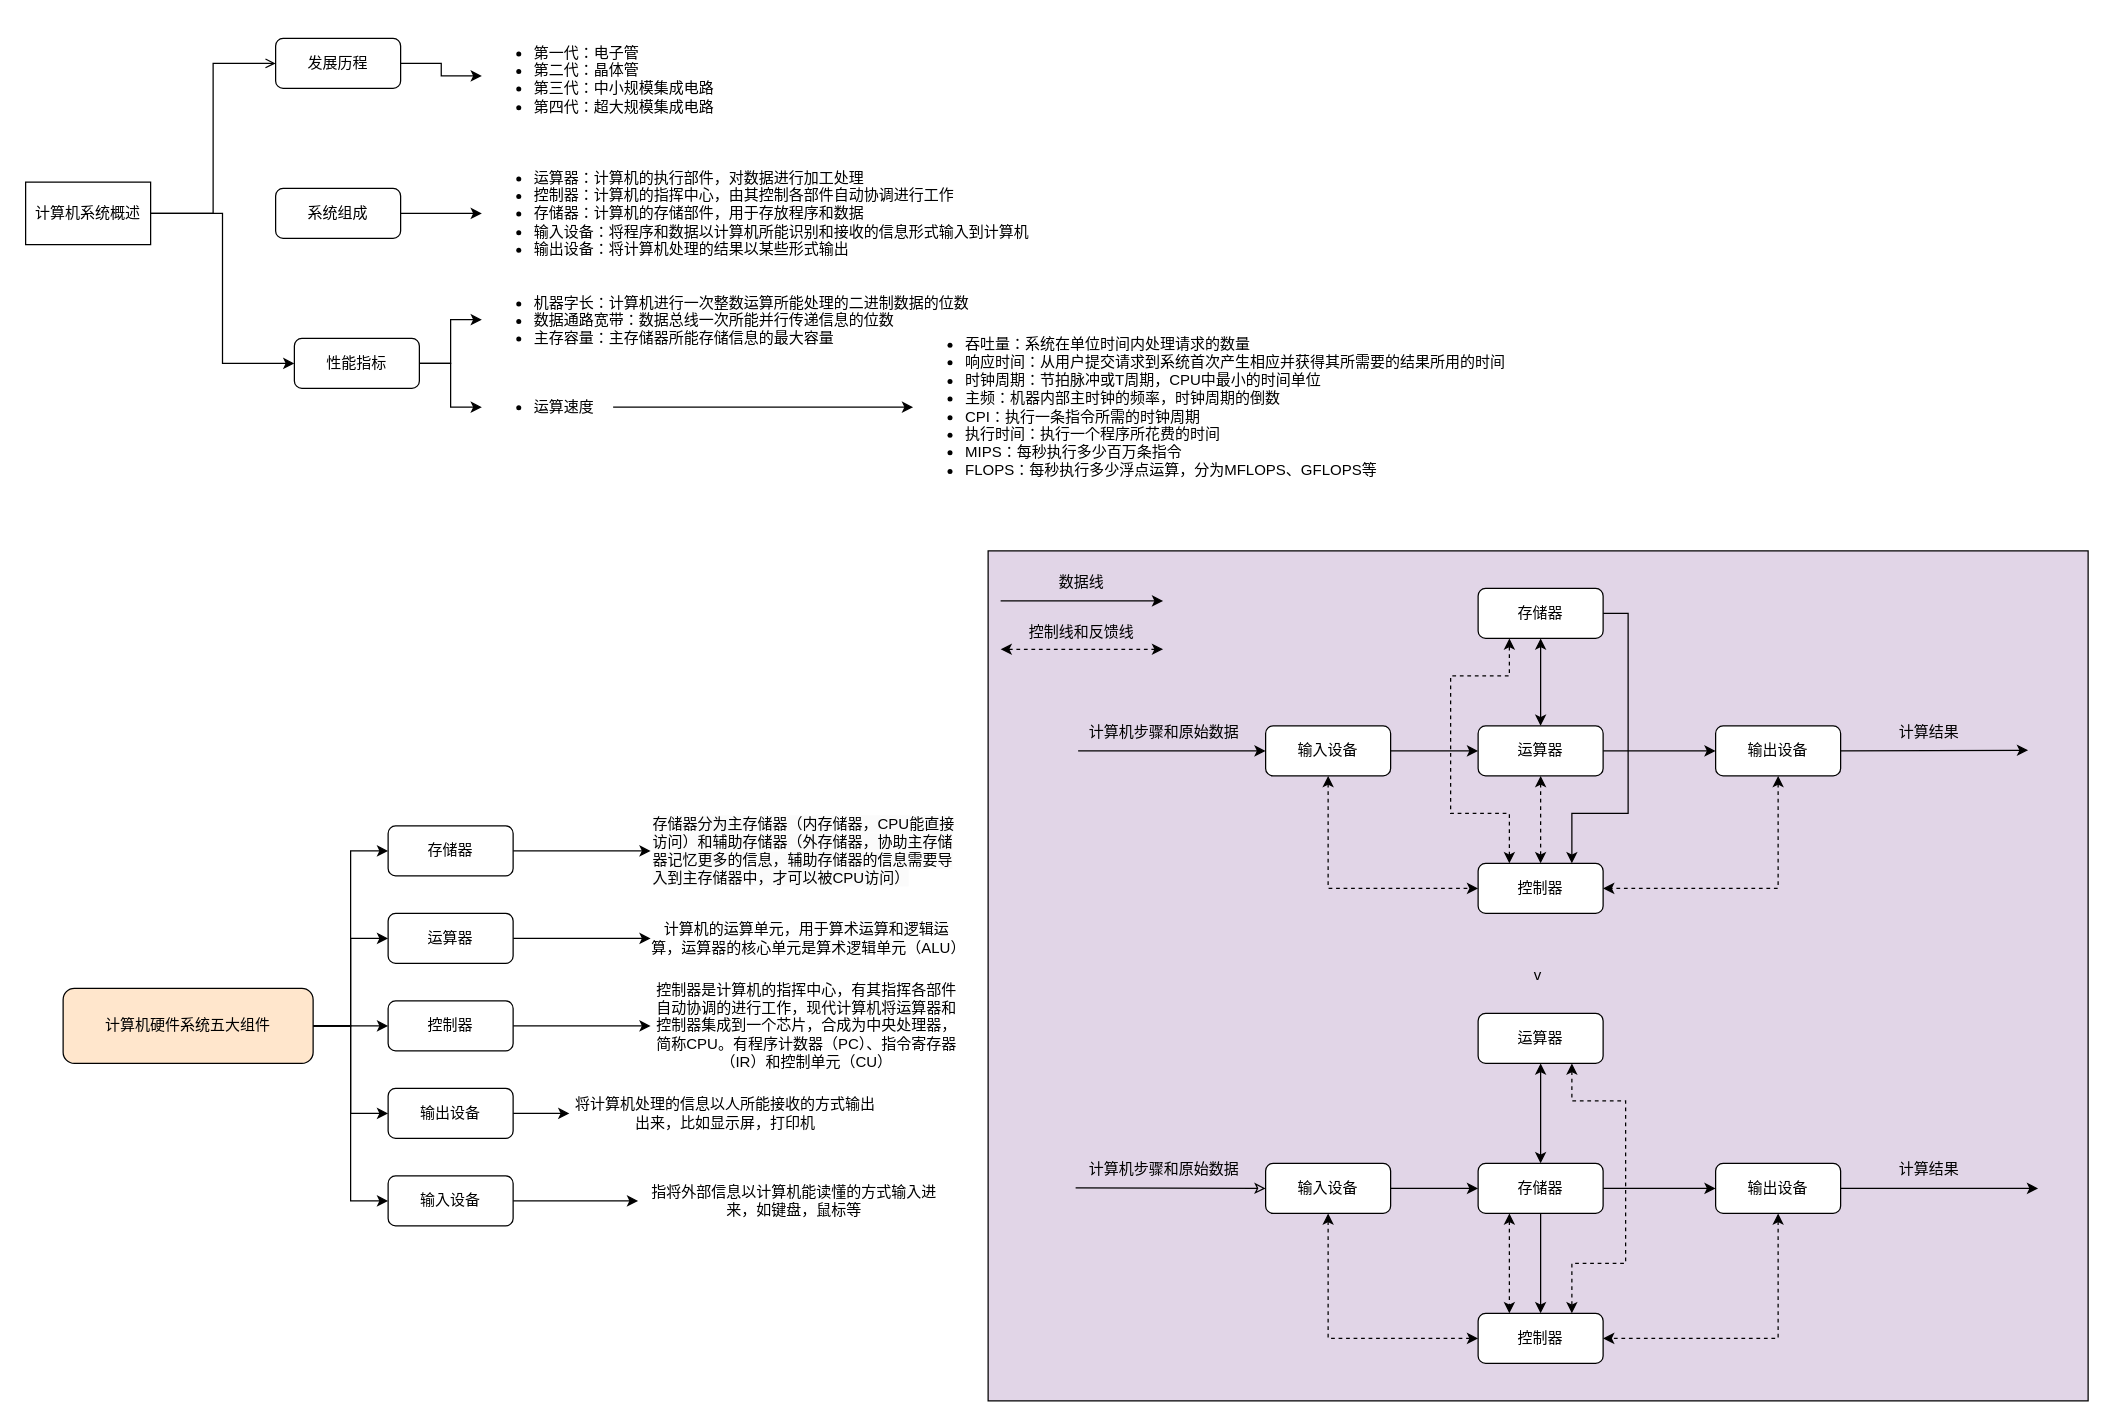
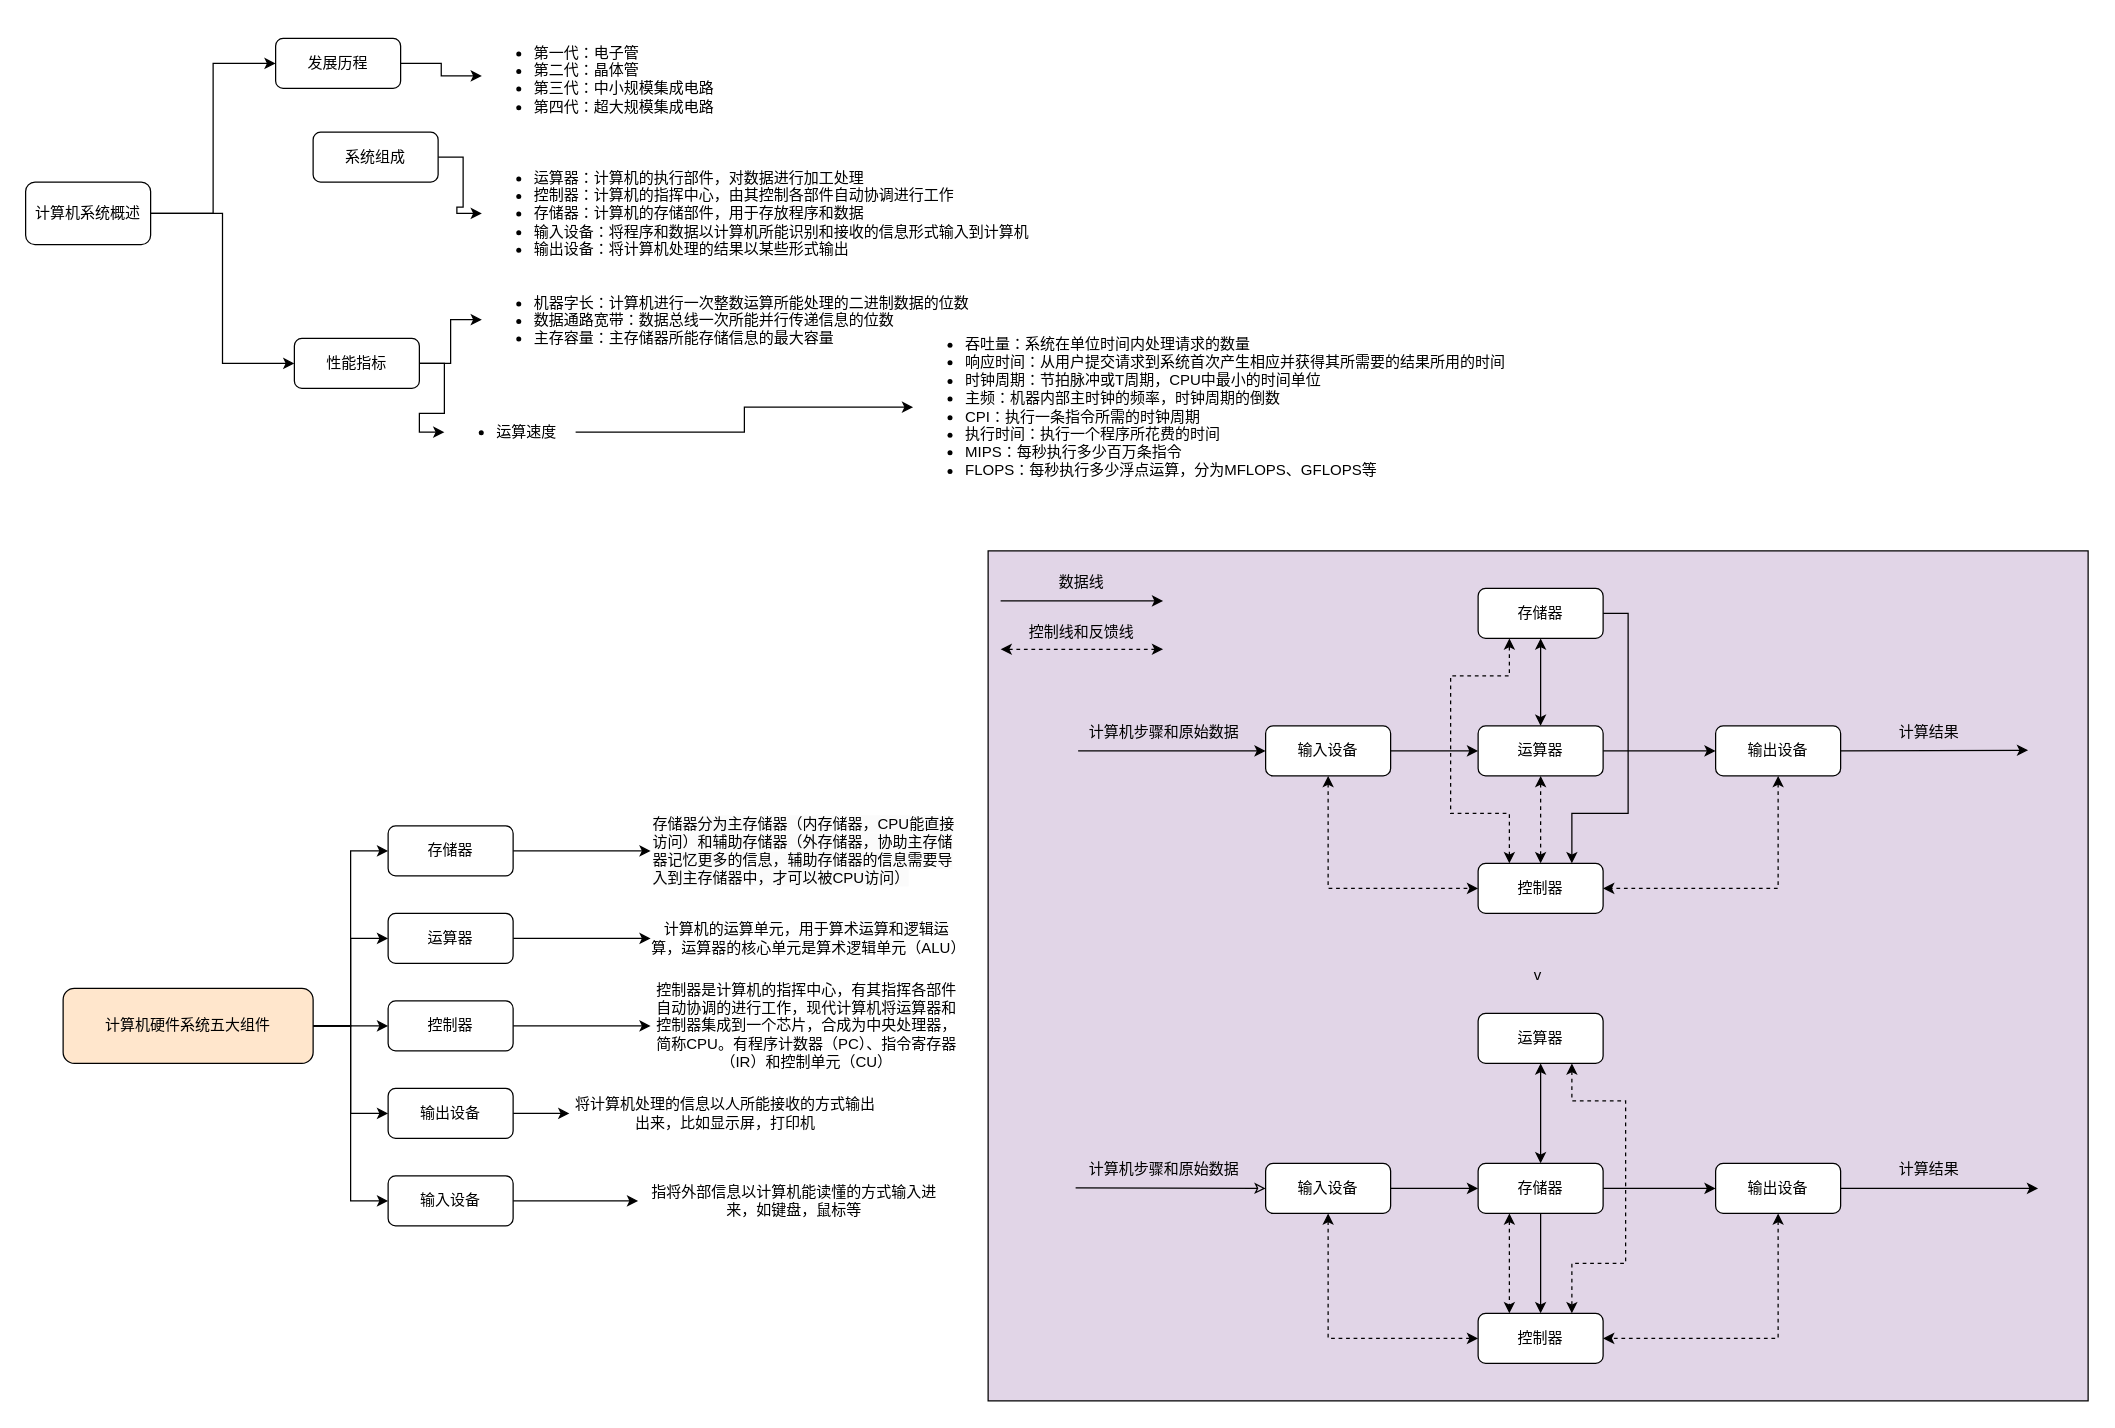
(268, 63) -> (266, 63)
(88, 213) -> (88, 213)
(338, 213) -> (376, 157)
(548, 407) -> (510, 432)
